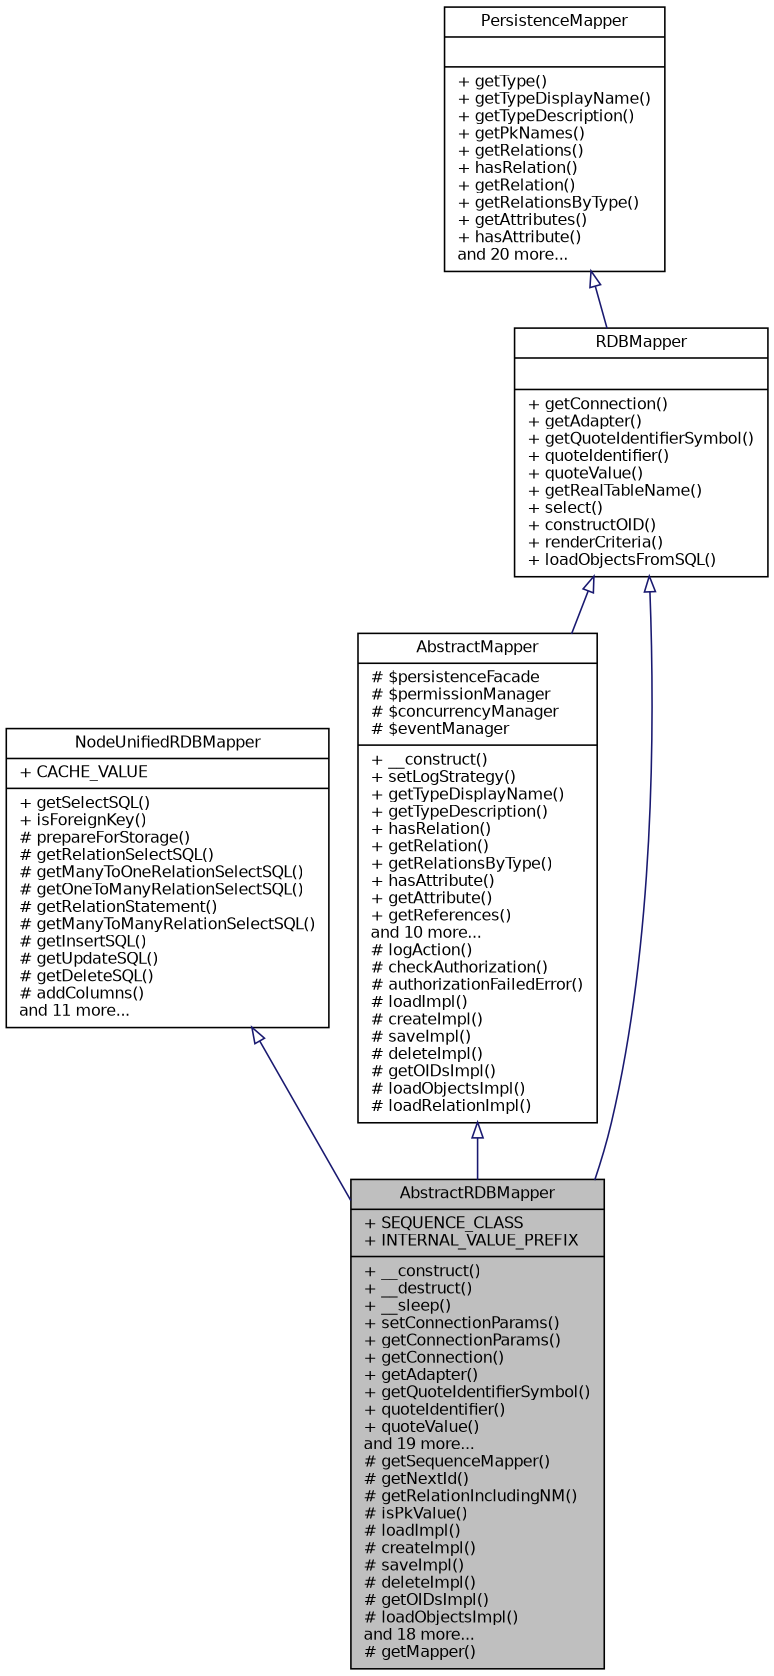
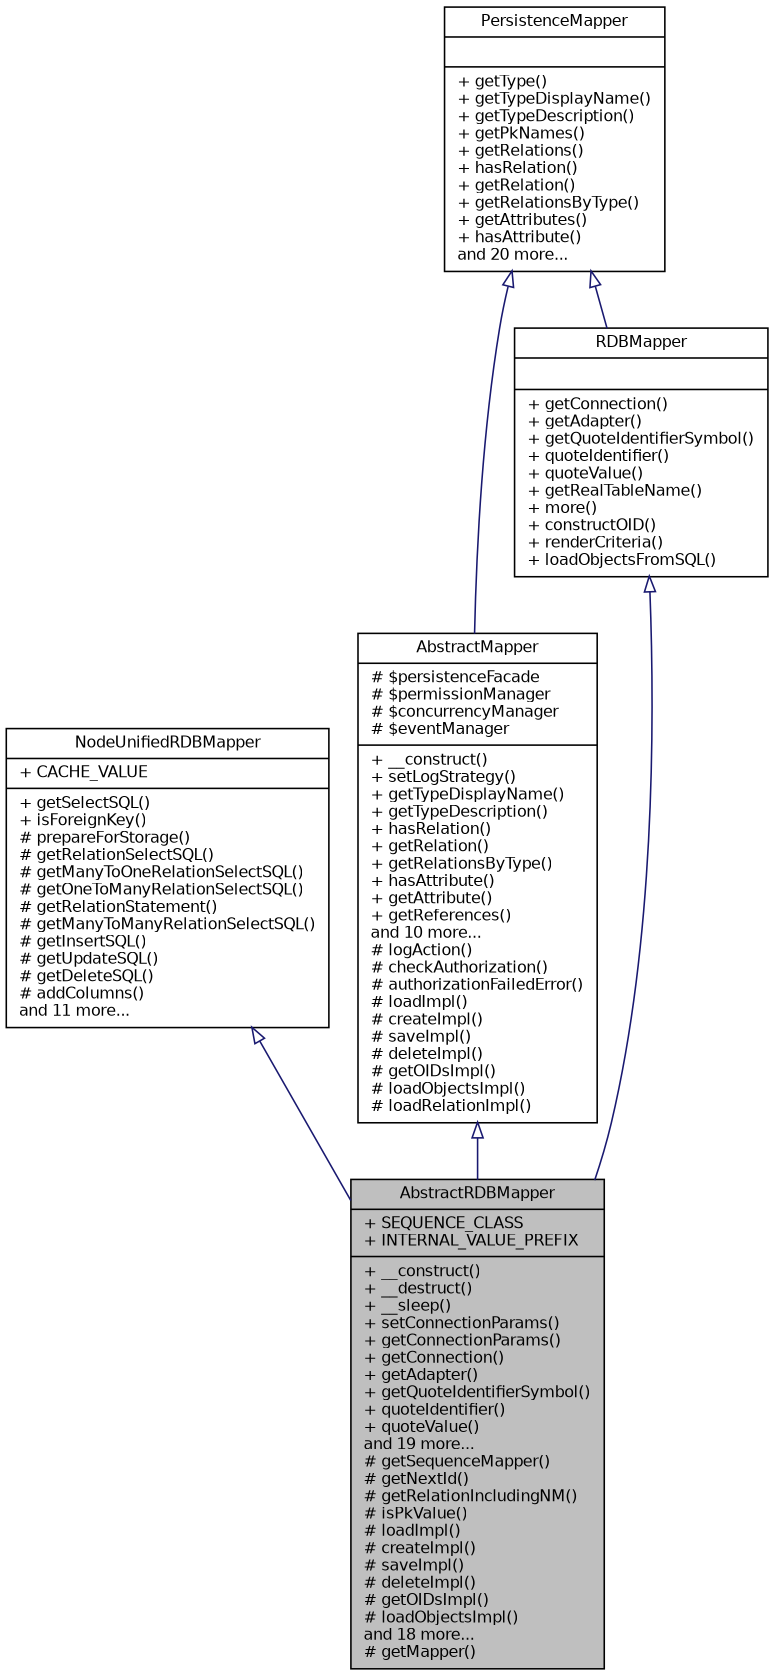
(566, 508) -> (563, 508)
(580, 613) -> (484, 459)
